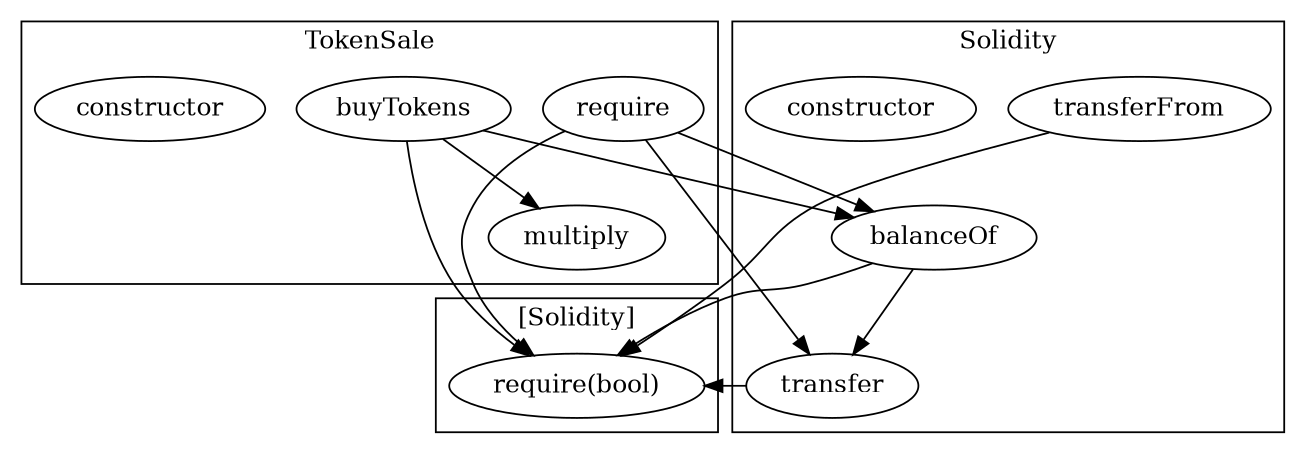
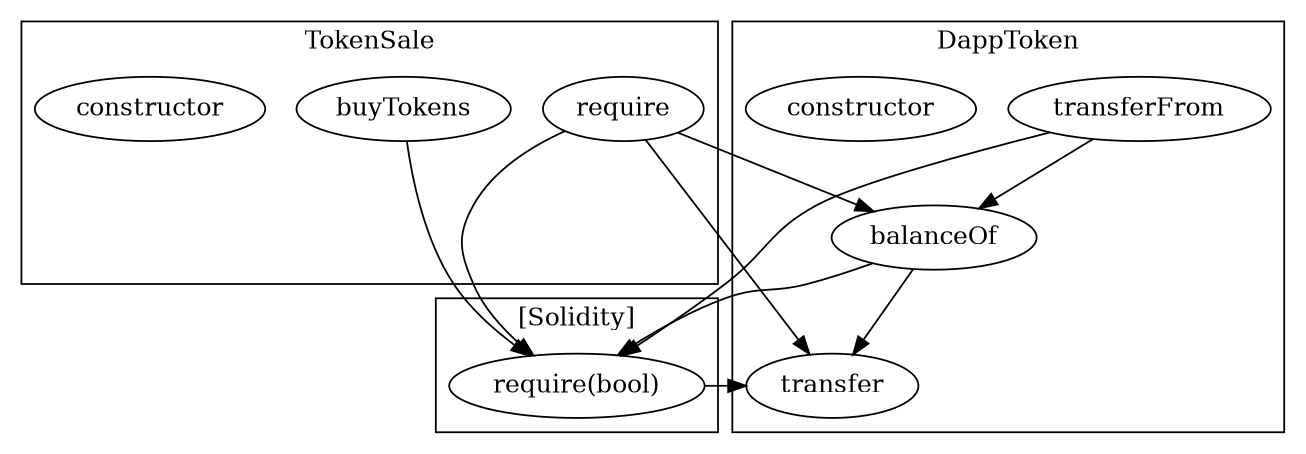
(1008, 42) -> (1008, 42)
(651, 170) -> (1044, 169)
(577, 238) -> none
(734, 386) -> (716, 386)
